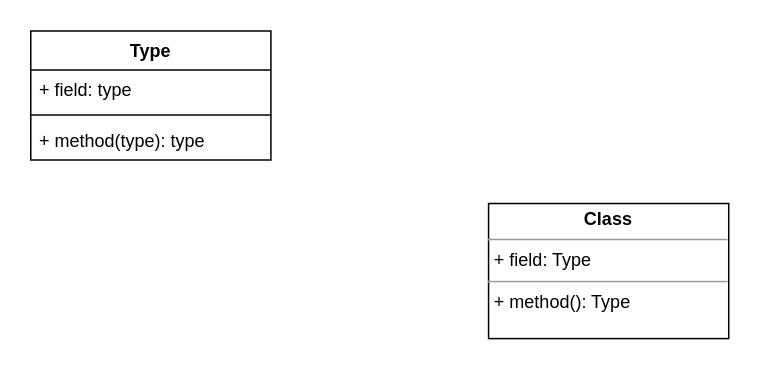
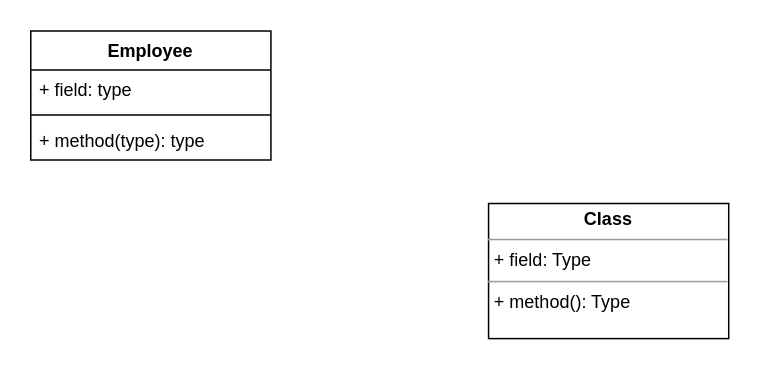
(150, 51) -> (150, 51)
